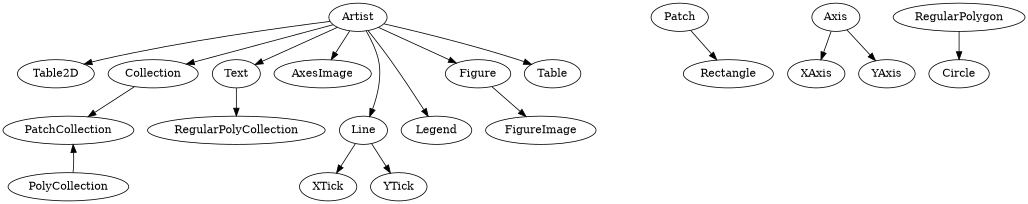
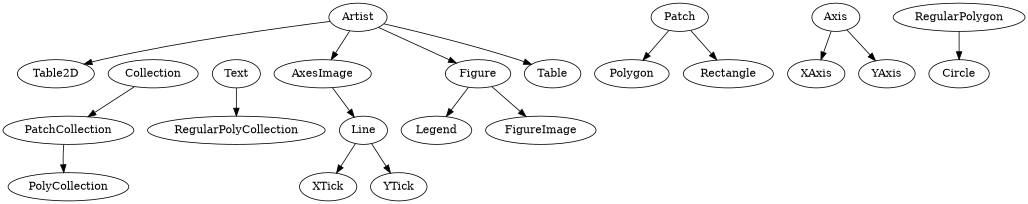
(264, 43) -> none
(300, 44) -> none
(380, 69) -> (341, 99)
(397, 69) -> (460, 99)
none -> (632, 74)
(74, 163) -> (63, 155)
